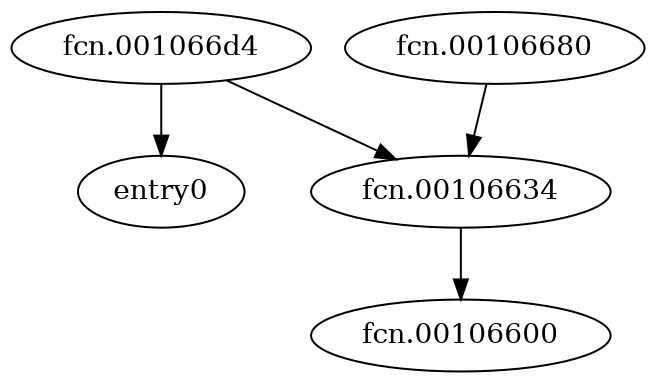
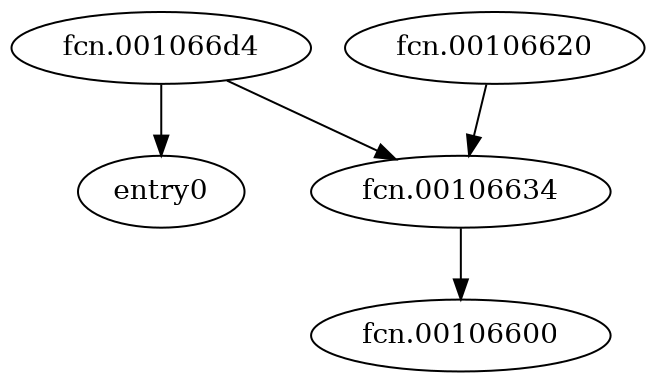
(495, 48) -> (495, 48)
